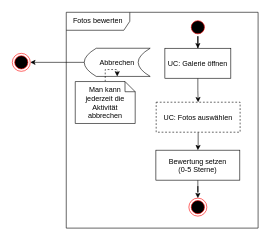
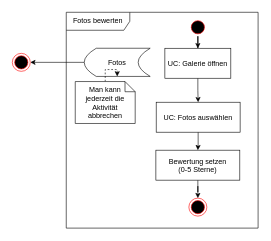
(117, 63) -> (117, 63)
(198, 117) -> (198, 117)
